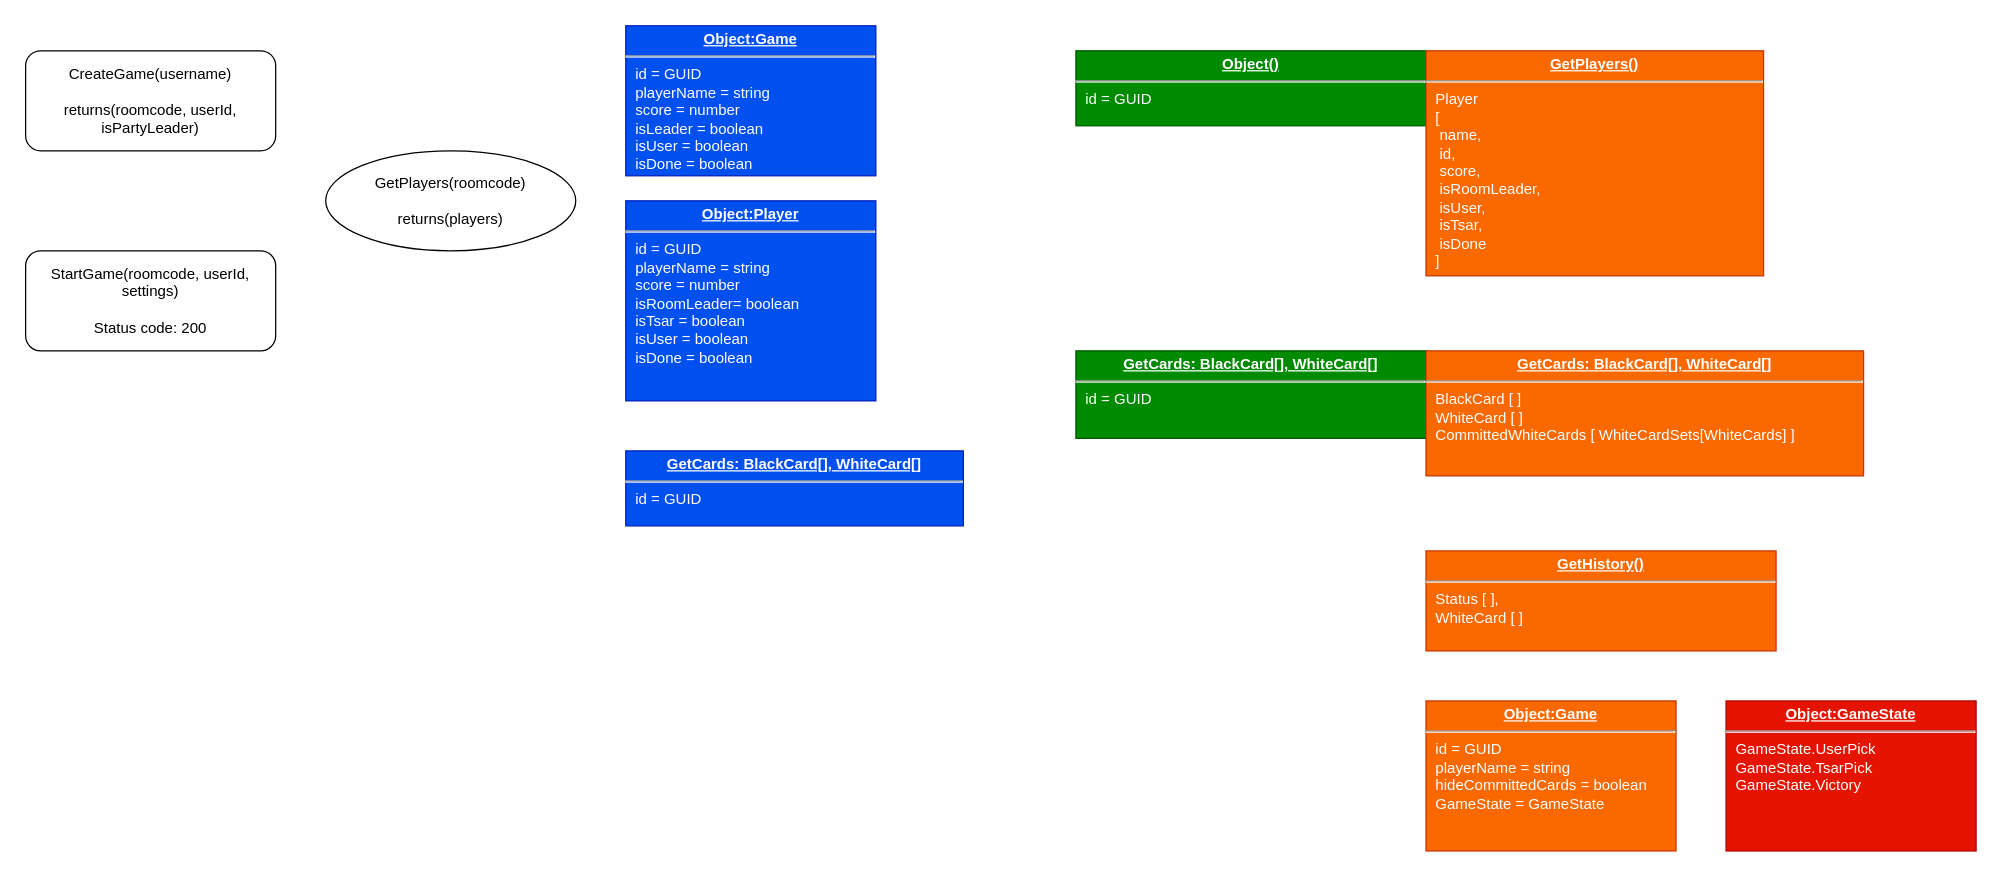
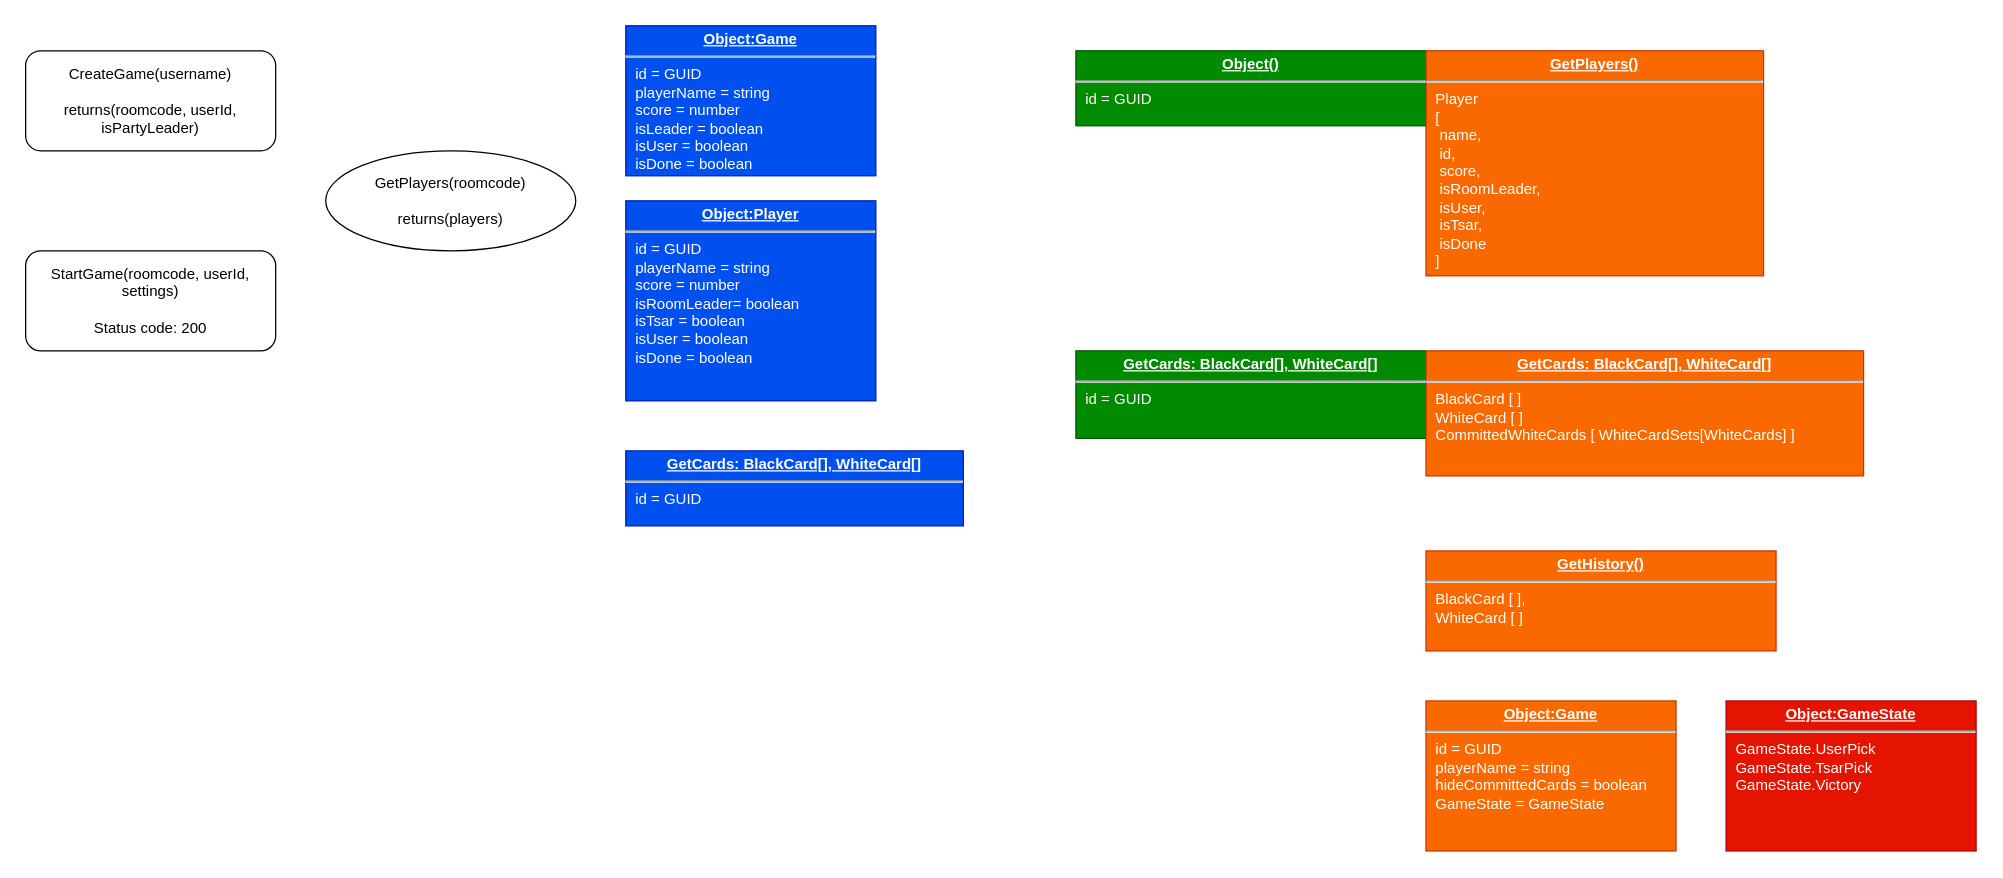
(1474, 578) -> (1477, 578)
